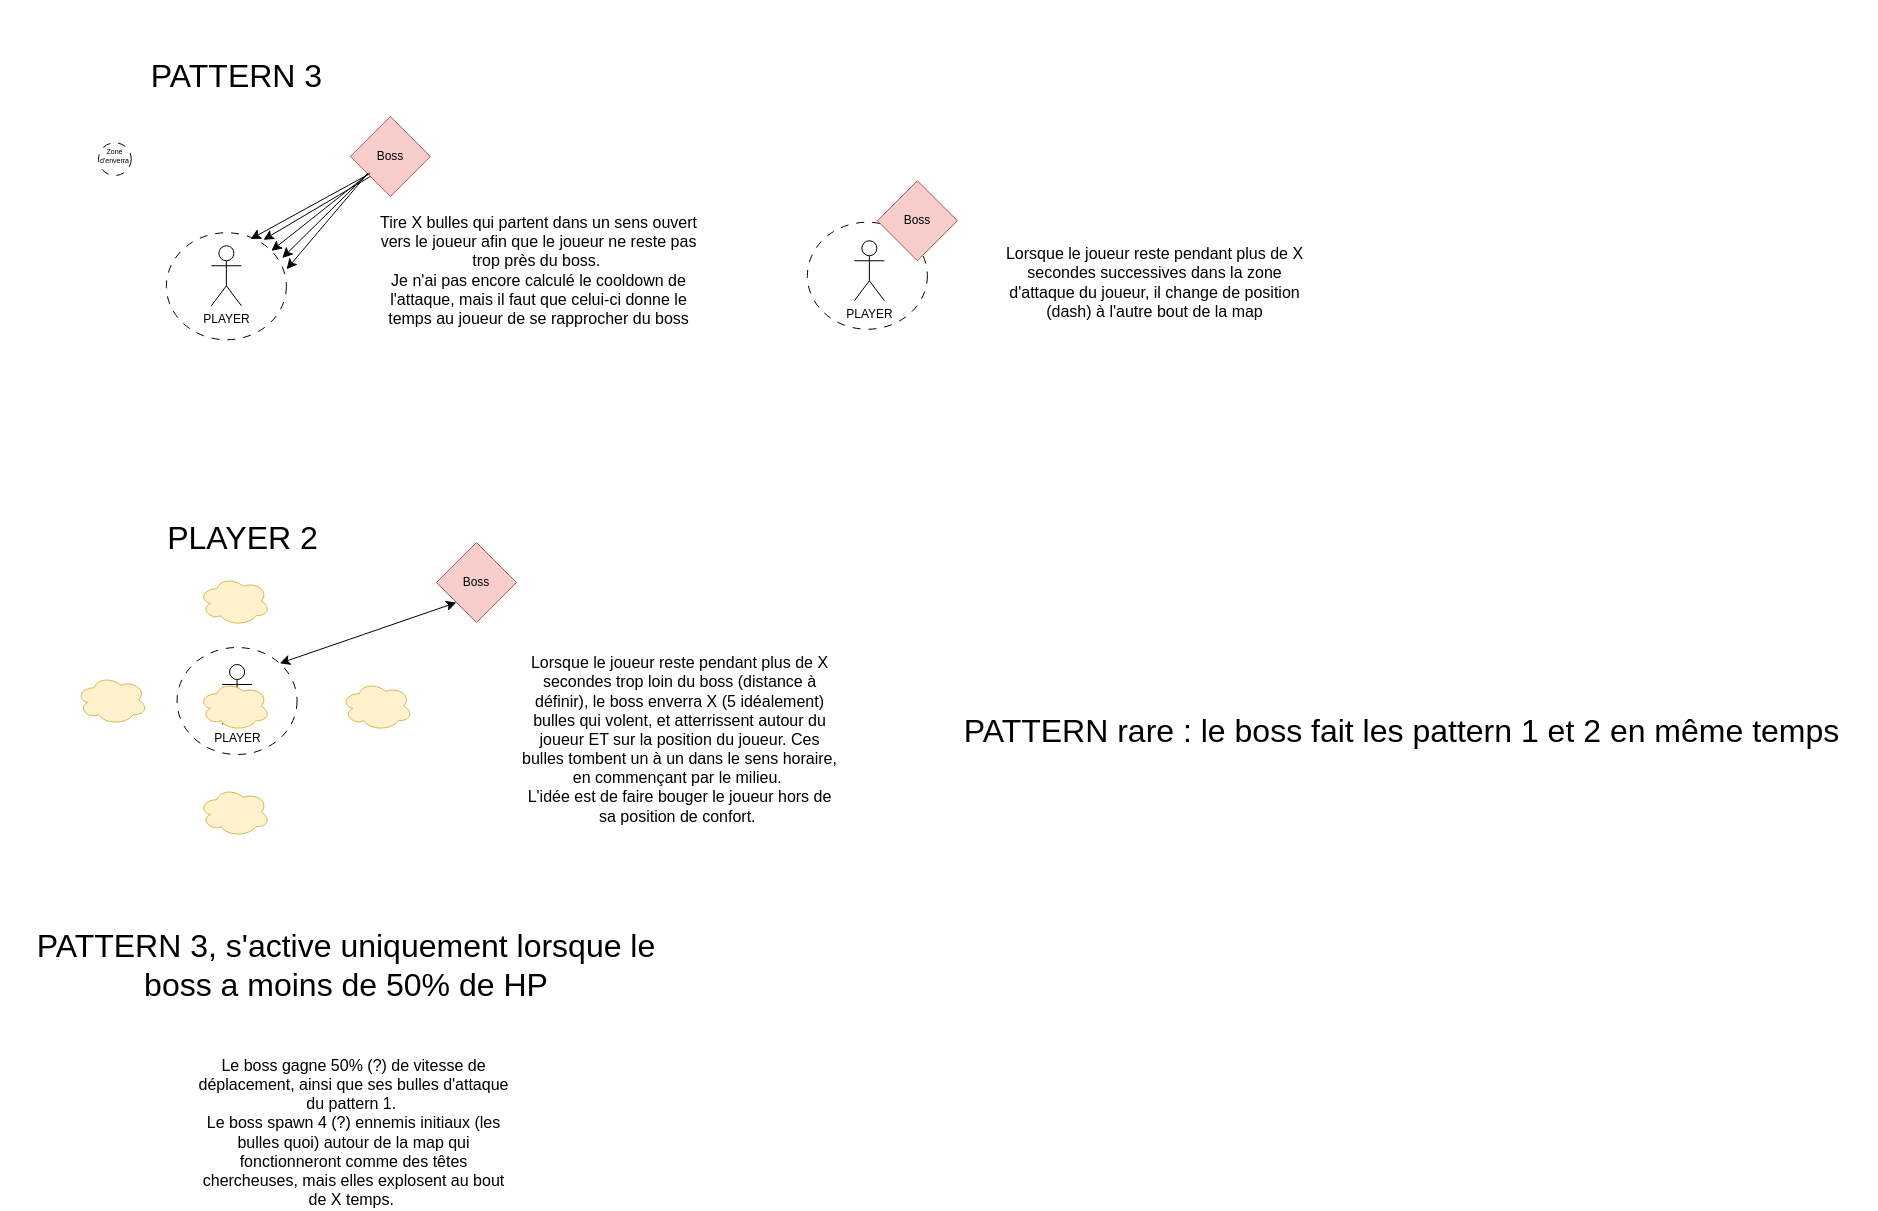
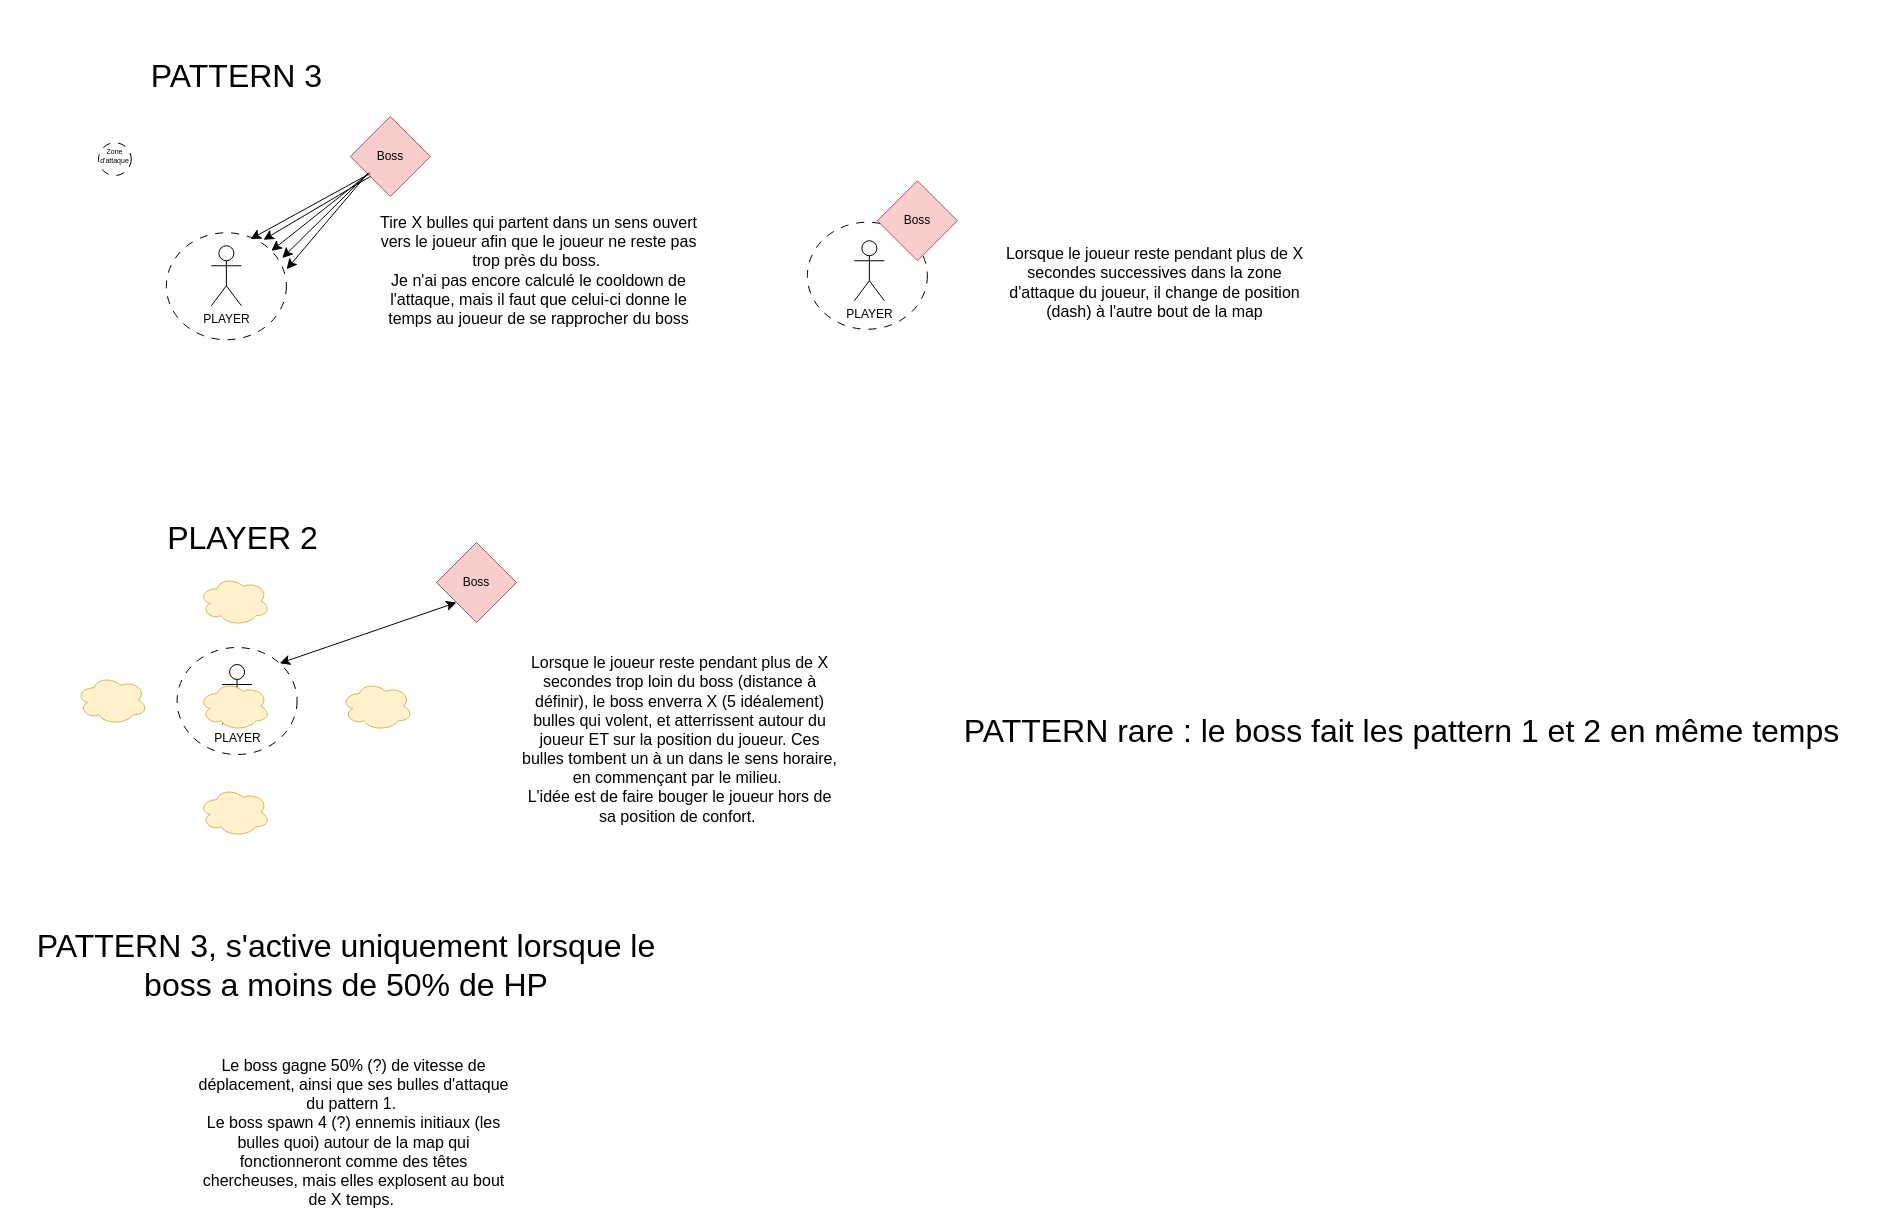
(115, 157) -> (115, 157)
